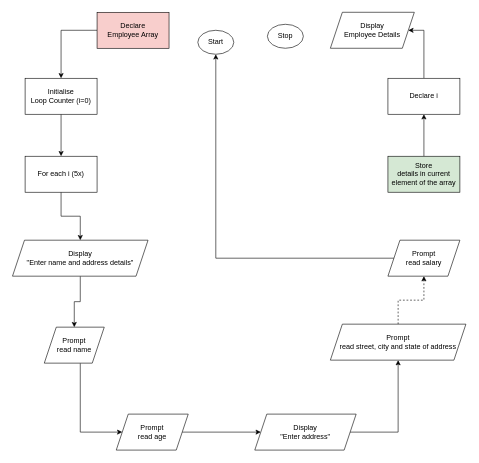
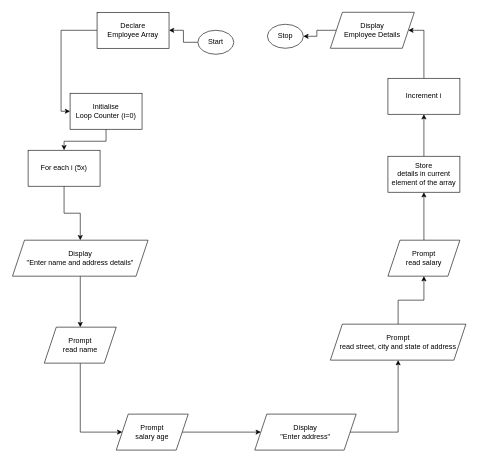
(133, 30) -> (133, 30)
none -> (317, 30)
none -> (183, 32)
(216, 59) -> (424, 197)
(61, 96) -> (106, 111)
(424, 96) -> (424, 96)
(61, 174) -> (64, 168)
(424, 174) -> (424, 174)
(409, 300) -> (409, 300)
(74, 345) -> (80, 345)
(152, 432) -> (152, 432)
